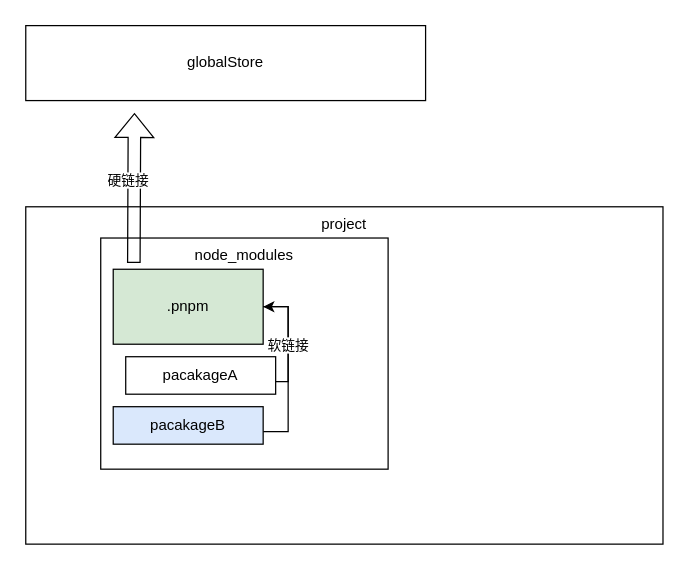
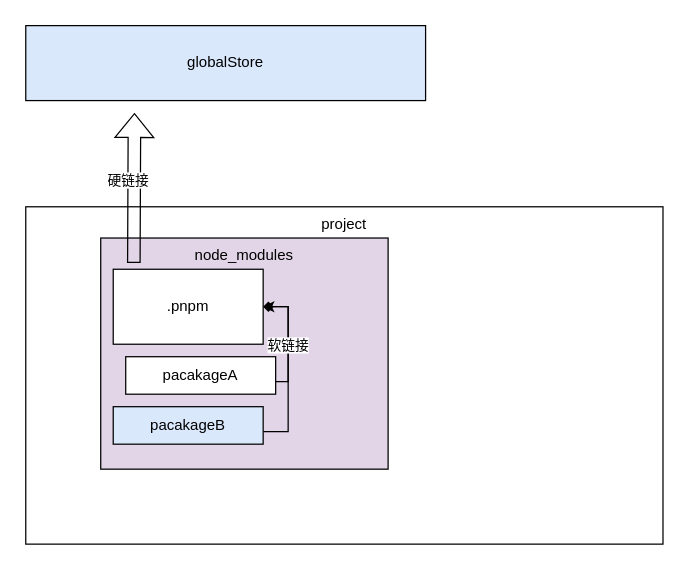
(226, 63) -> (226, 63)
(188, 307) -> (188, 307)
(267, 307) -> (288, 421)
(244, 354) -> (244, 354)
(280, 382) -> (280, 382)
